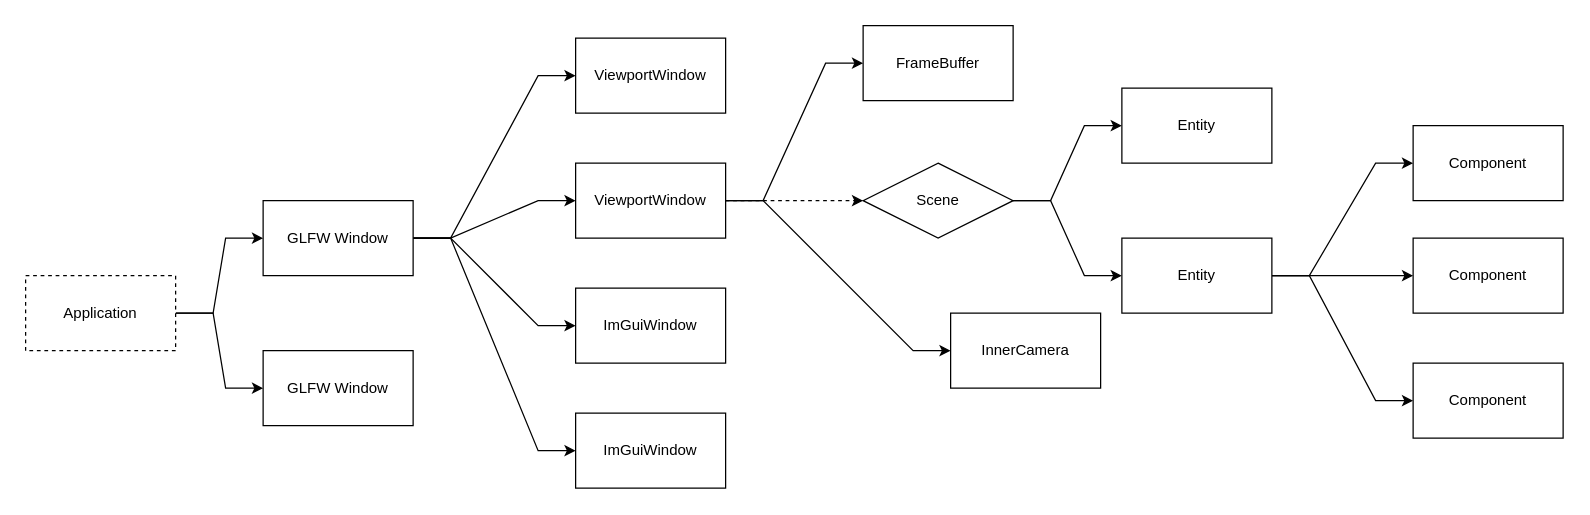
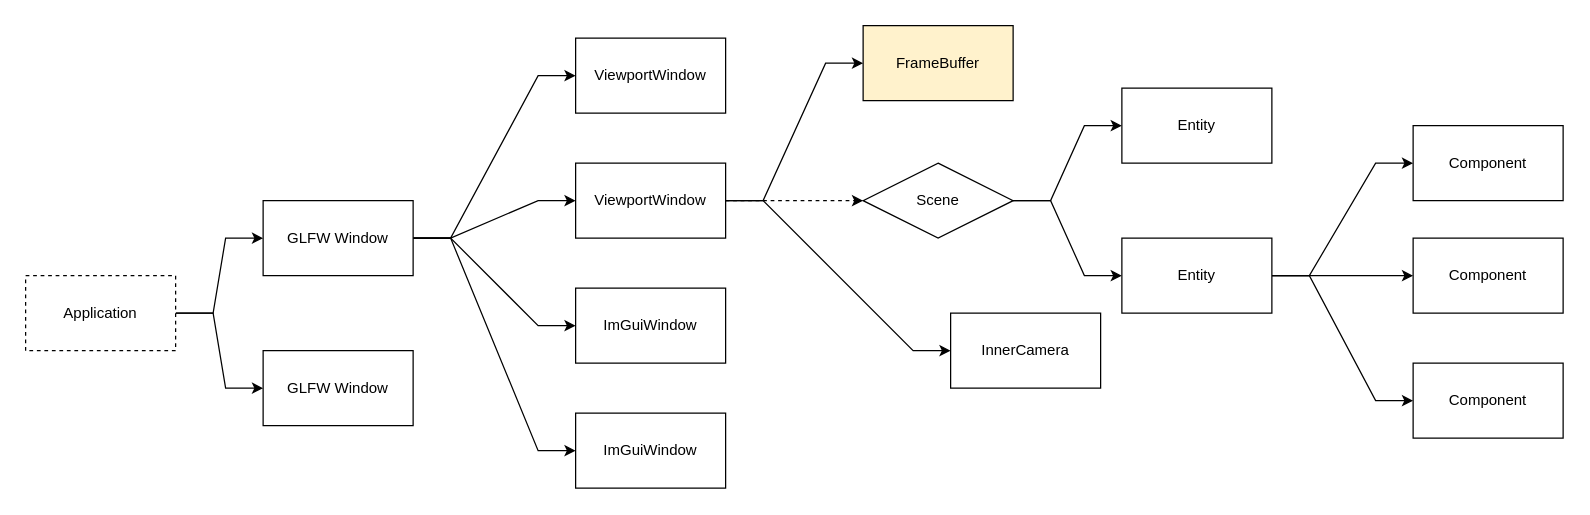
(938, 63) -> (938, 63)
